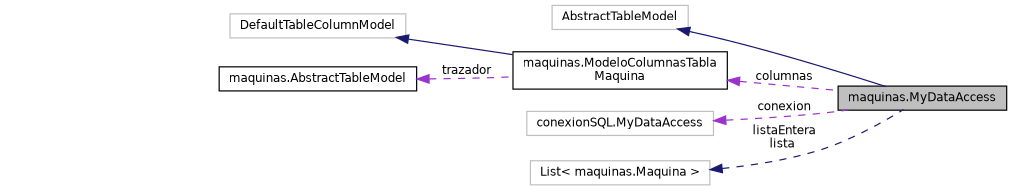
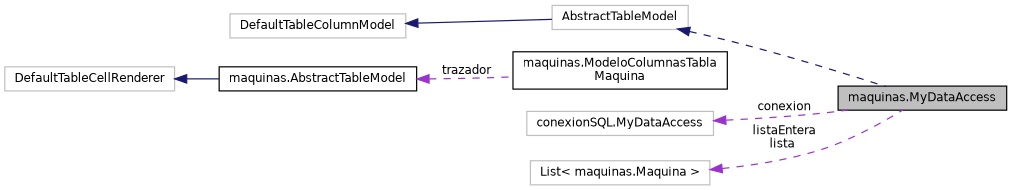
(461, 47) -> (485, 21)
(788, 57) -> (788, 57)
none -> (90, 79)
(789, 86) -> none
(817, 151) -> (817, 151)
